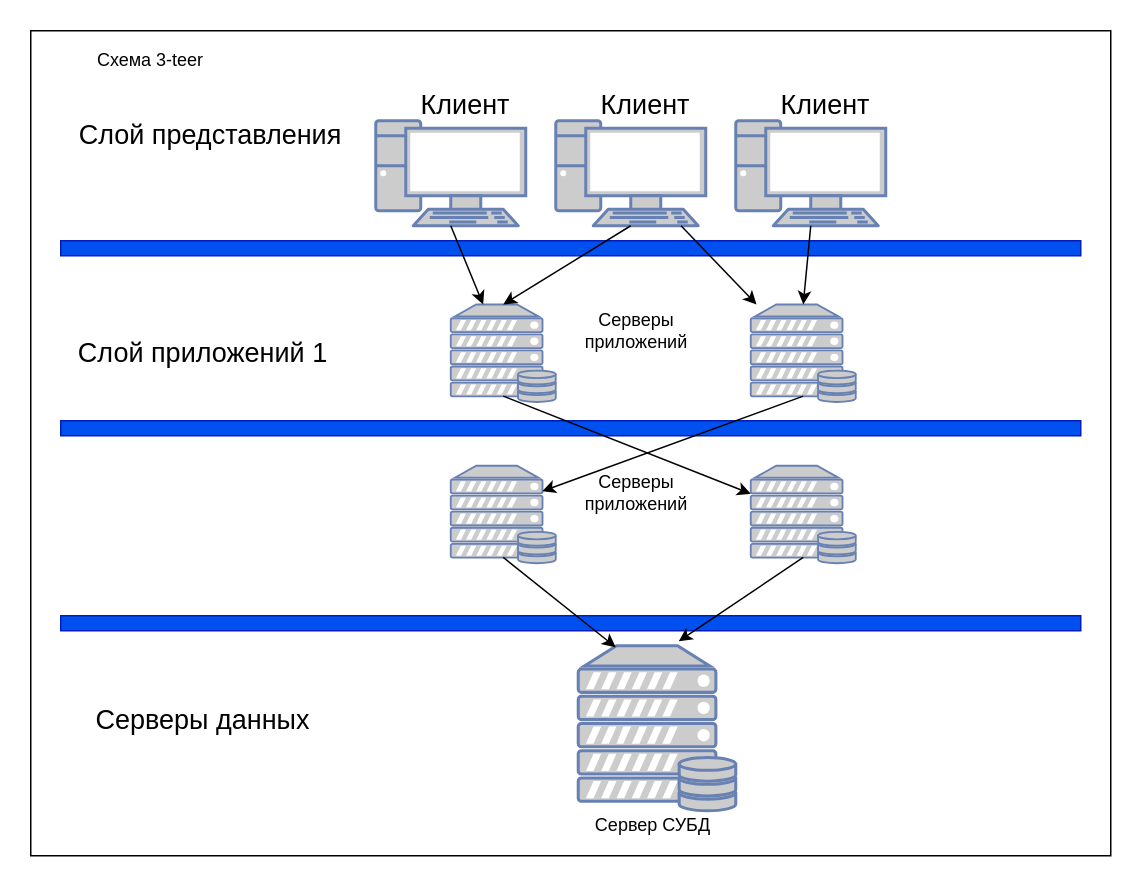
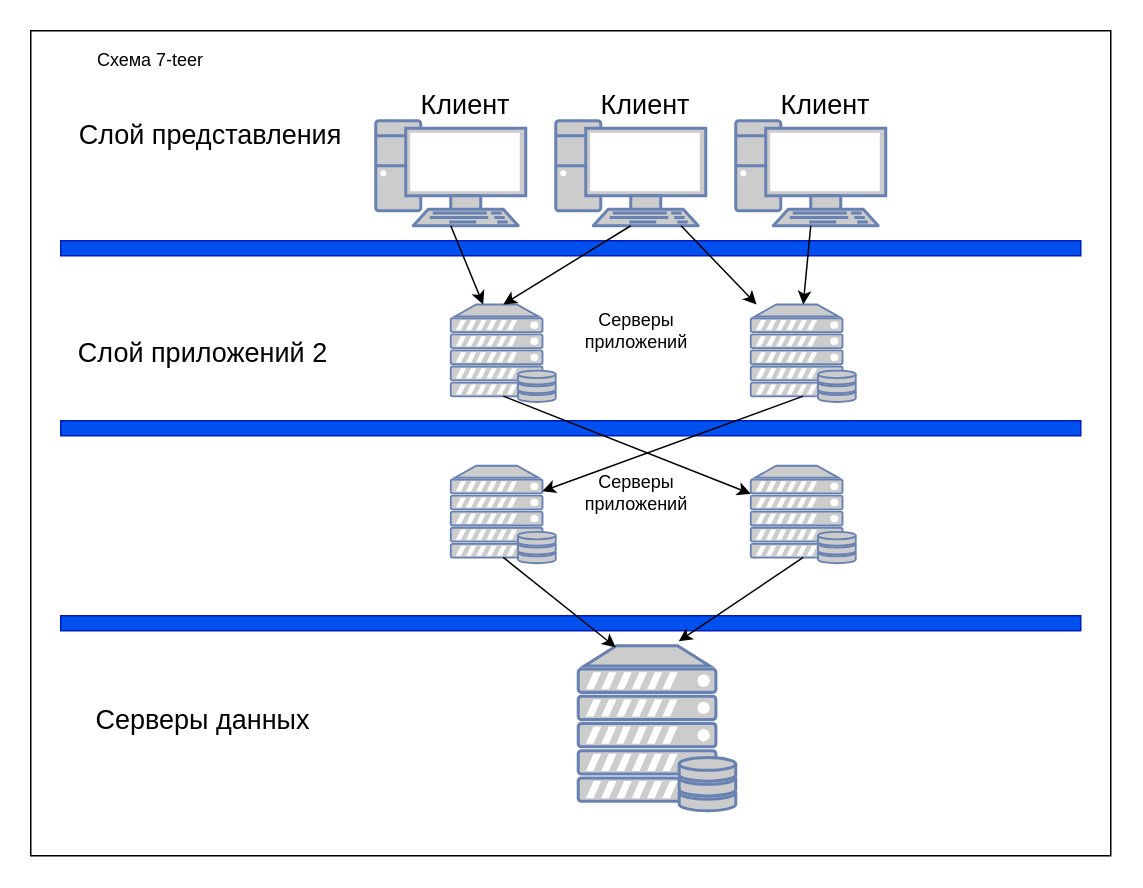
(151, 61) -> (151, 61)
(203, 353) -> (203, 353)
(653, 826) -> none
